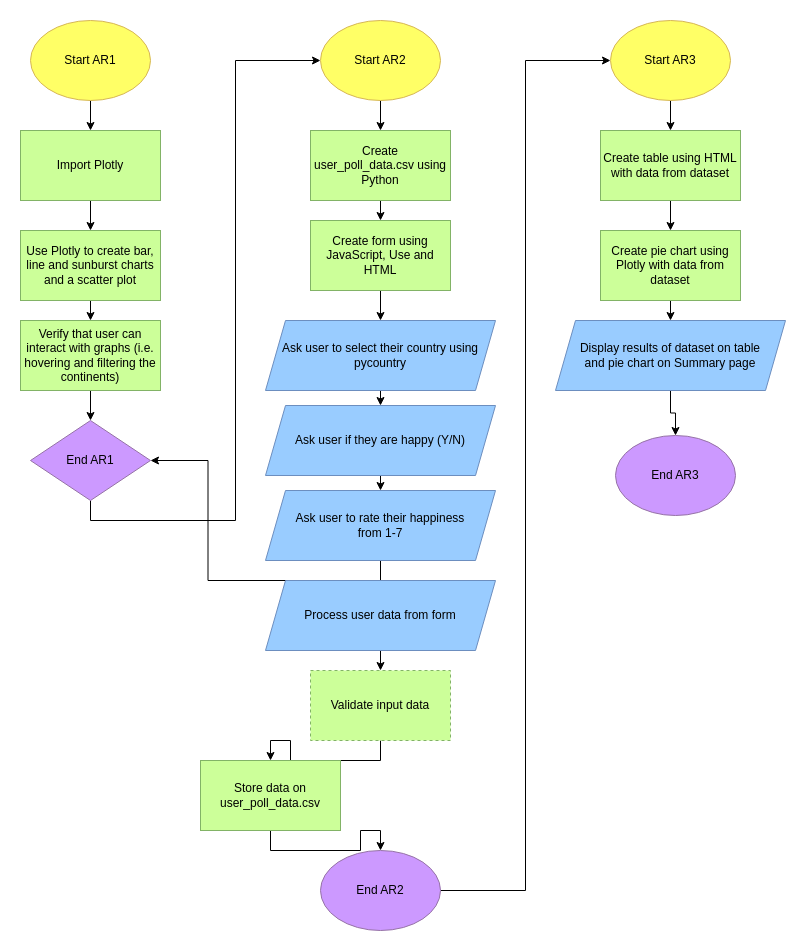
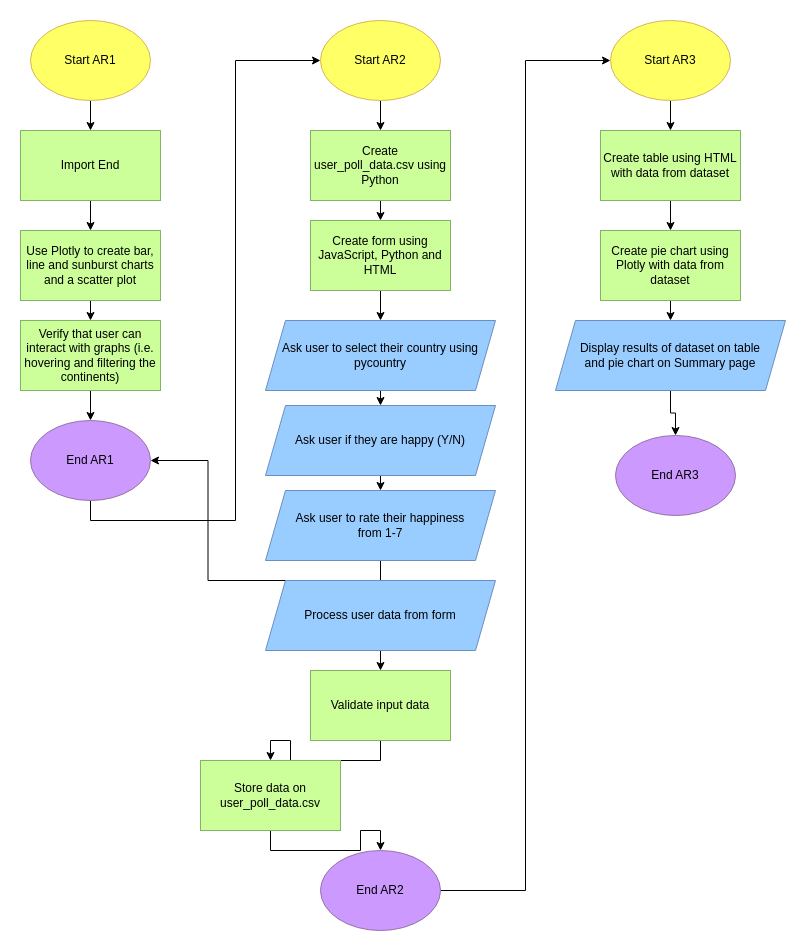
(91, 166) -> (91, 166)
(381, 256) -> (381, 256)
(91, 461) -> (91, 461)
(381, 706) -> (381, 706)
